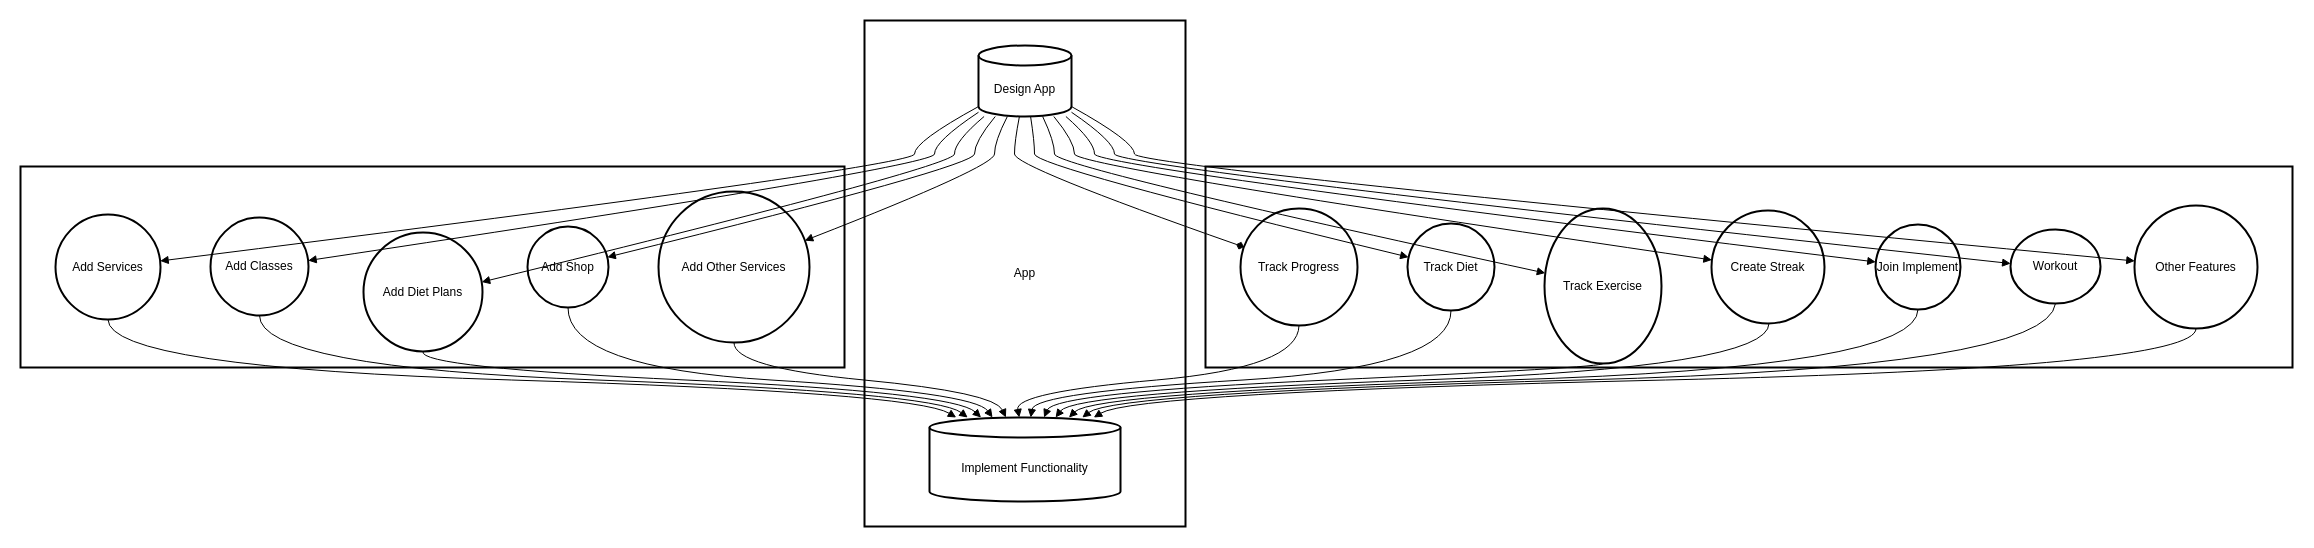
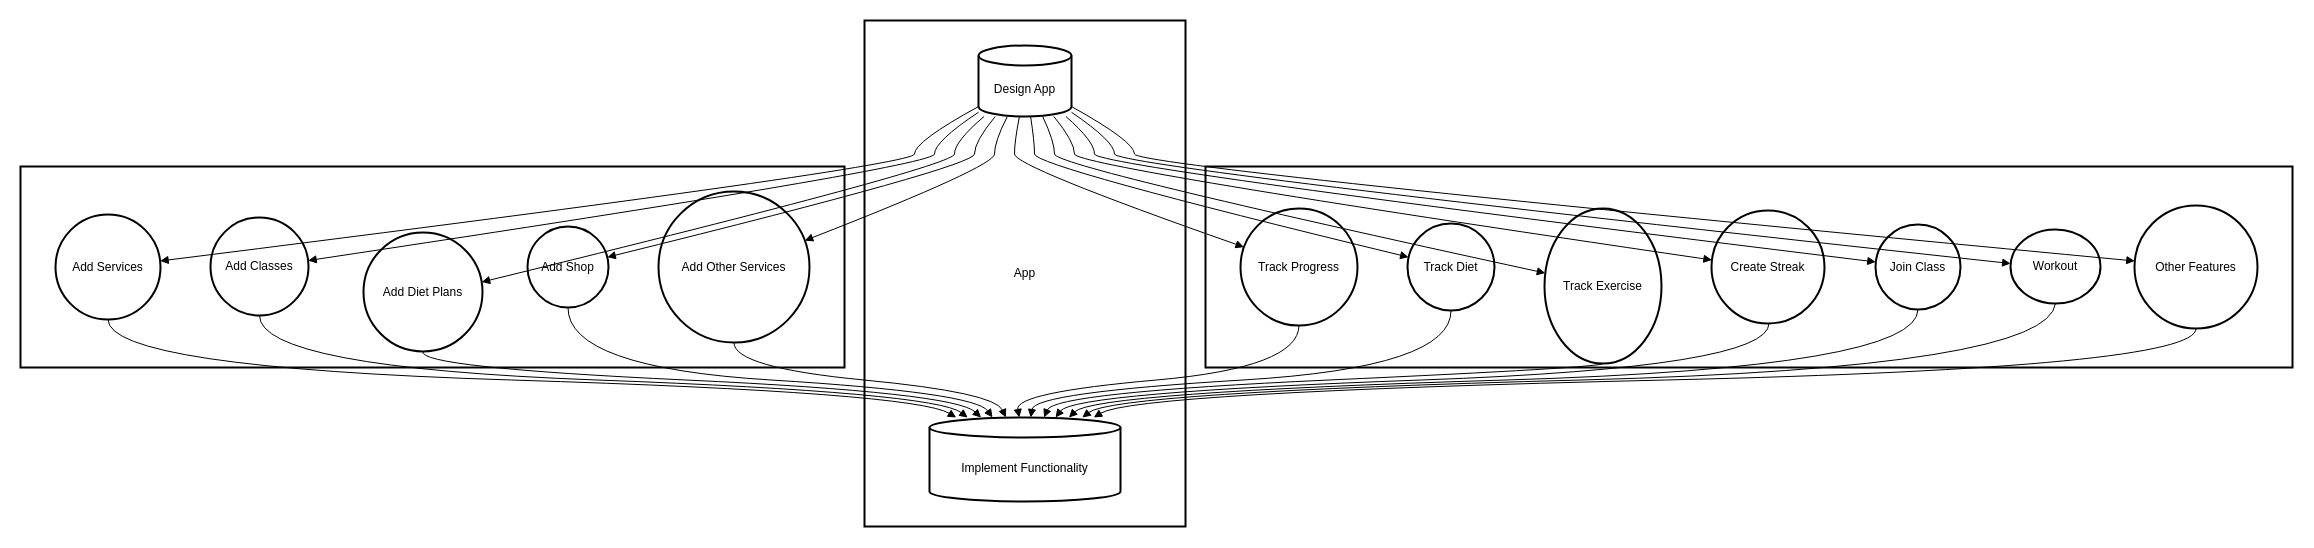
(1235, 244) -> (1234, 244)
(1918, 268) -> (1918, 268)
